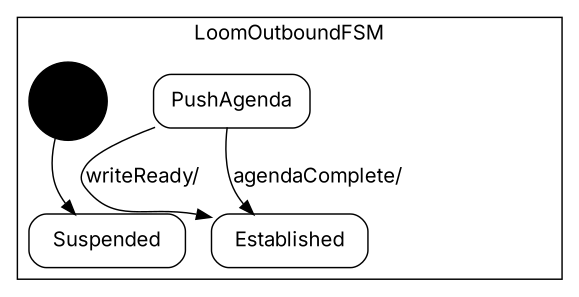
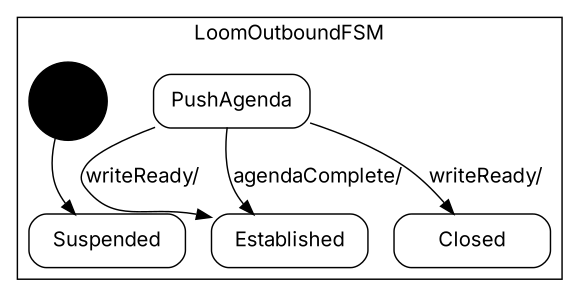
none -> (472, 241)
